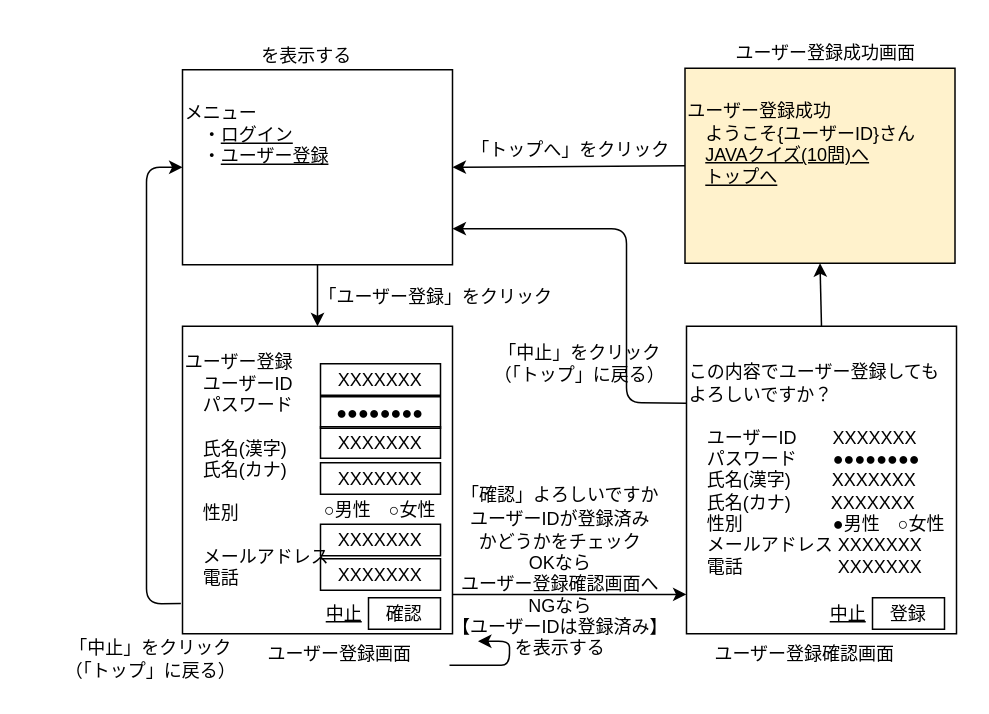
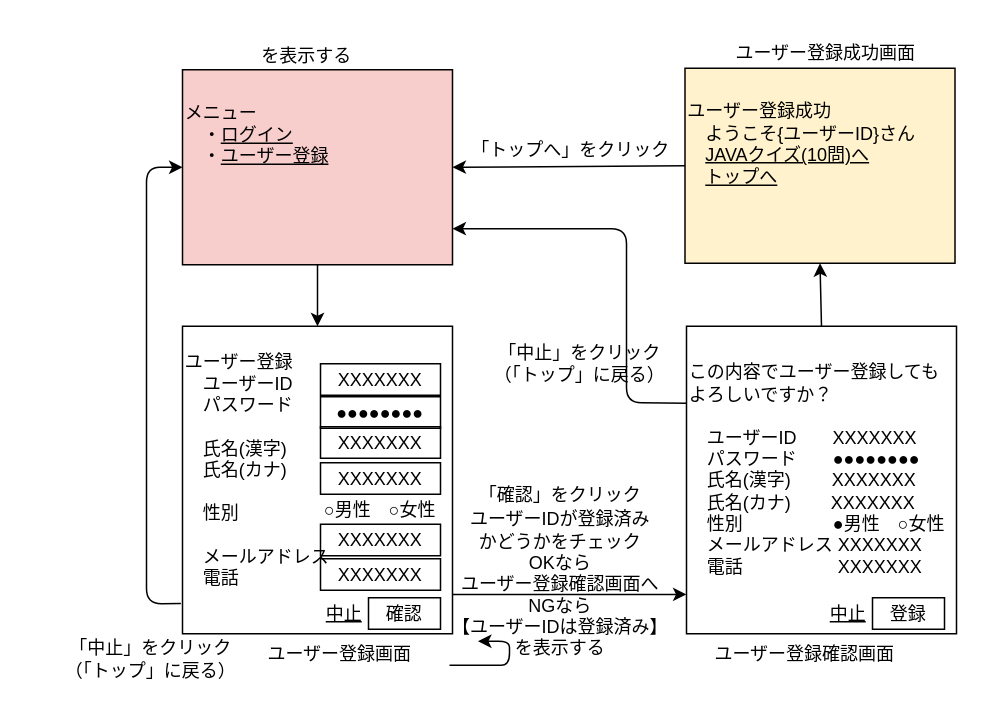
(317, 167) -> (317, 167)
(436, 298) -> none
(560, 496) -> (560, 496)
